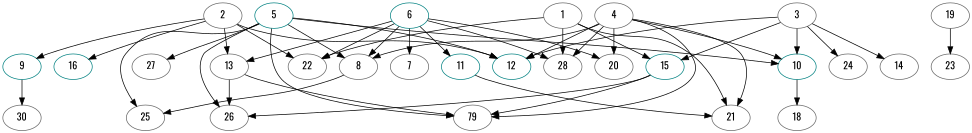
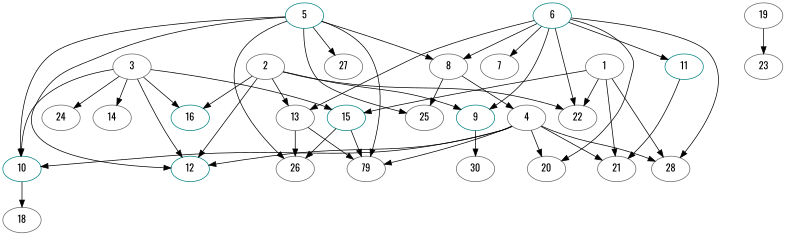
(479, 41) -> (477, 85)
none -> (530, 72)
none -> (158, 90)
